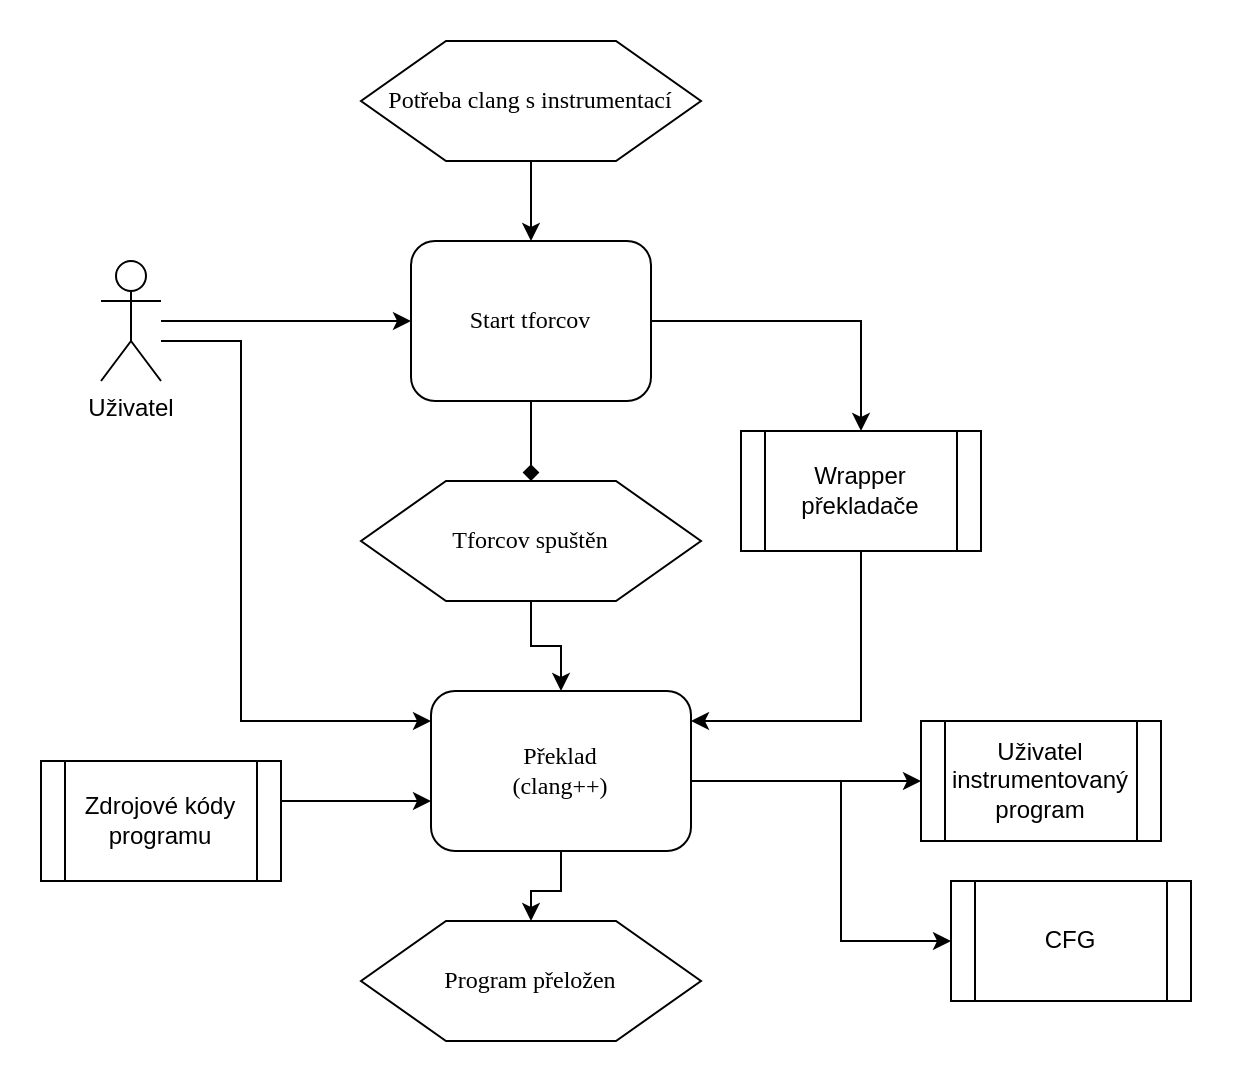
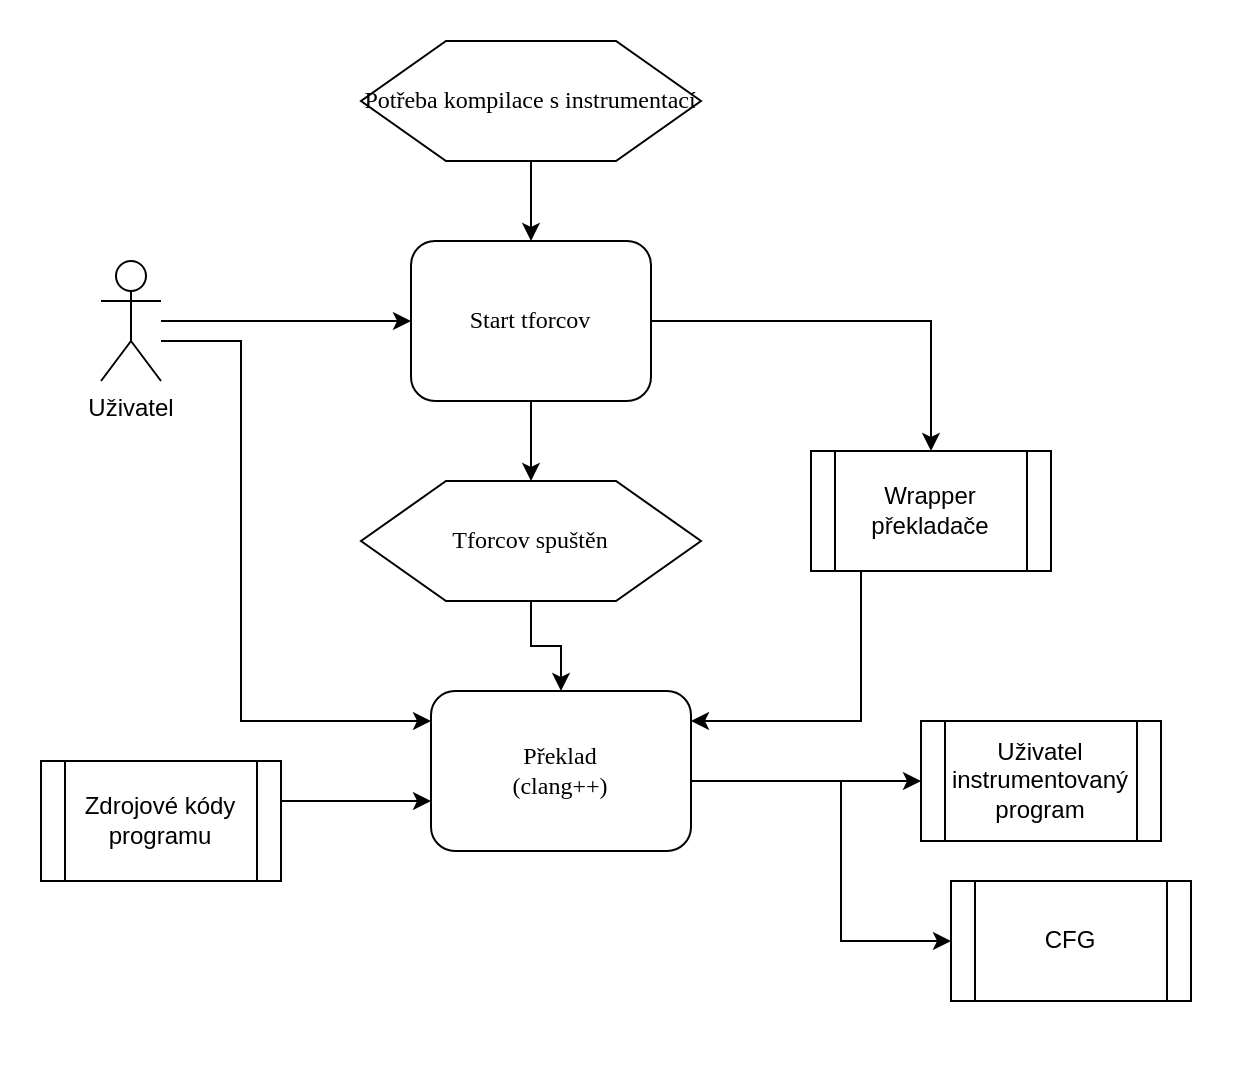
(531, 101) -> (531, 101)
(531, 465) -> (531, 466)
(861, 491) -> (931, 511)
(558, 891) -> none
(531, 981) -> none
